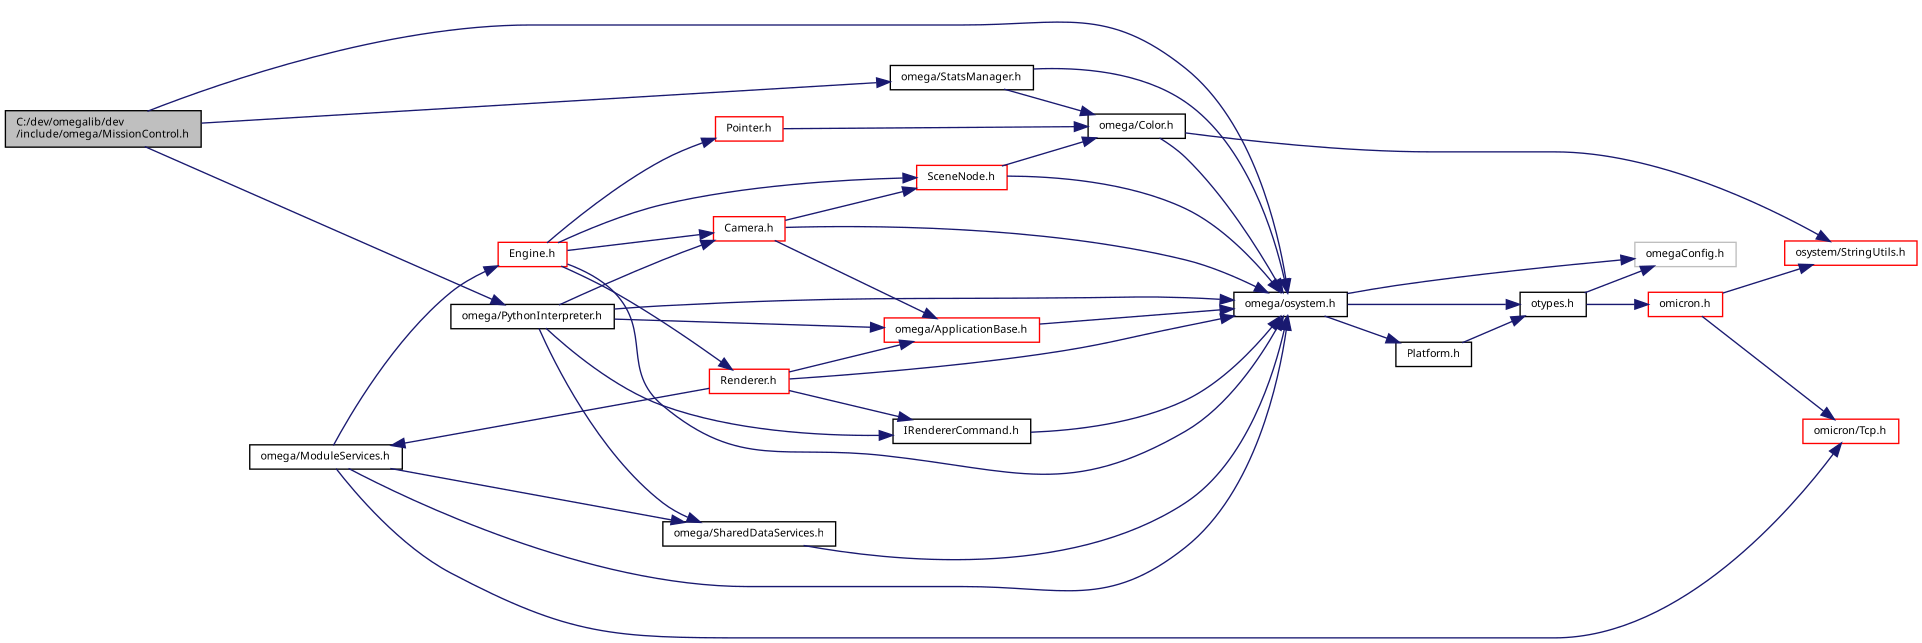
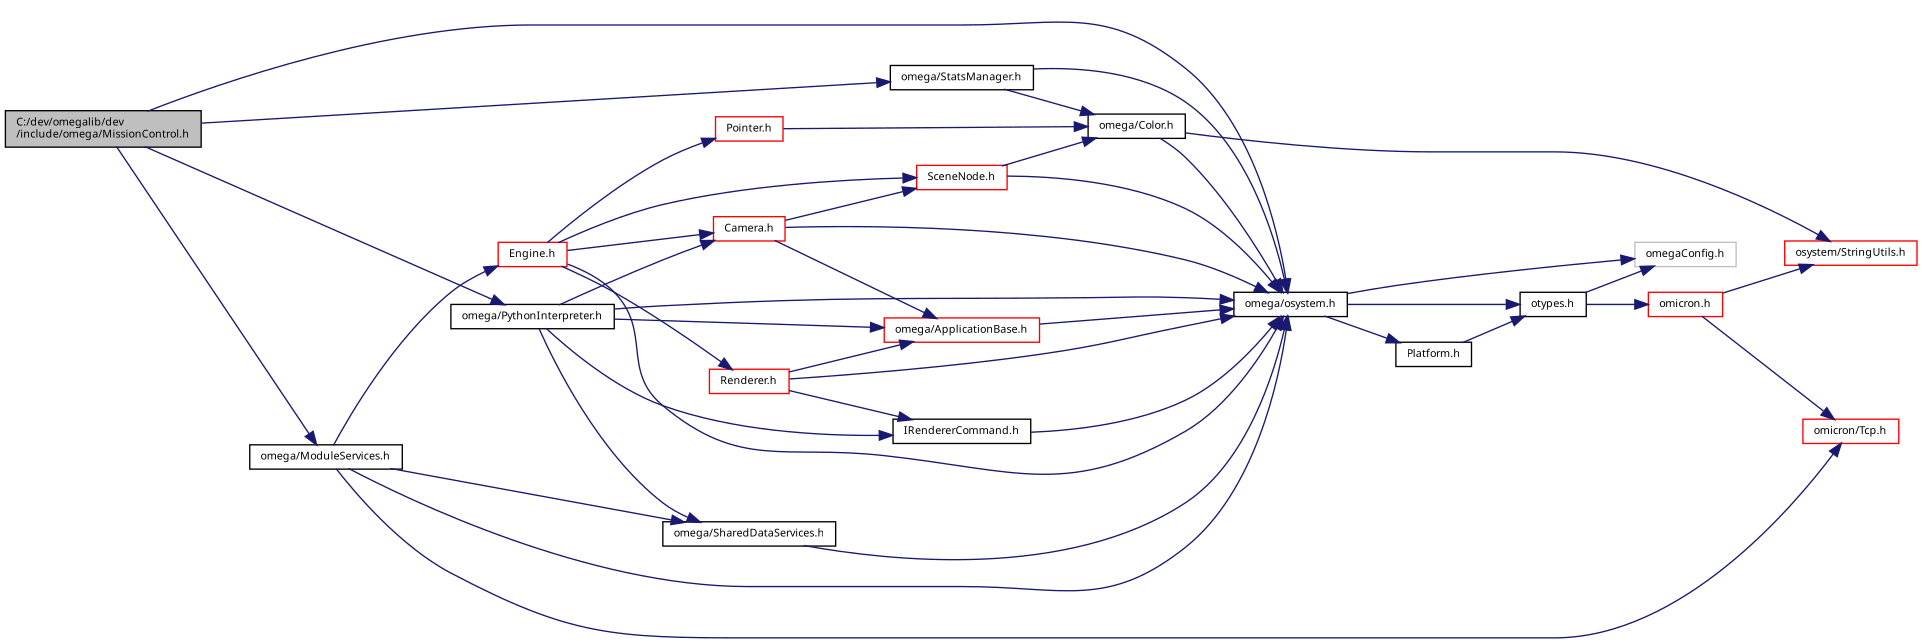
(557, 416) -> (213, 290)
